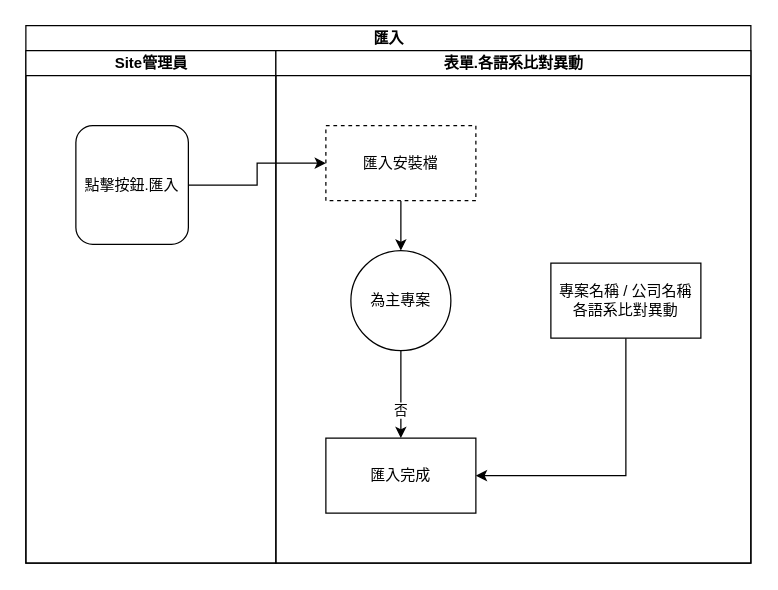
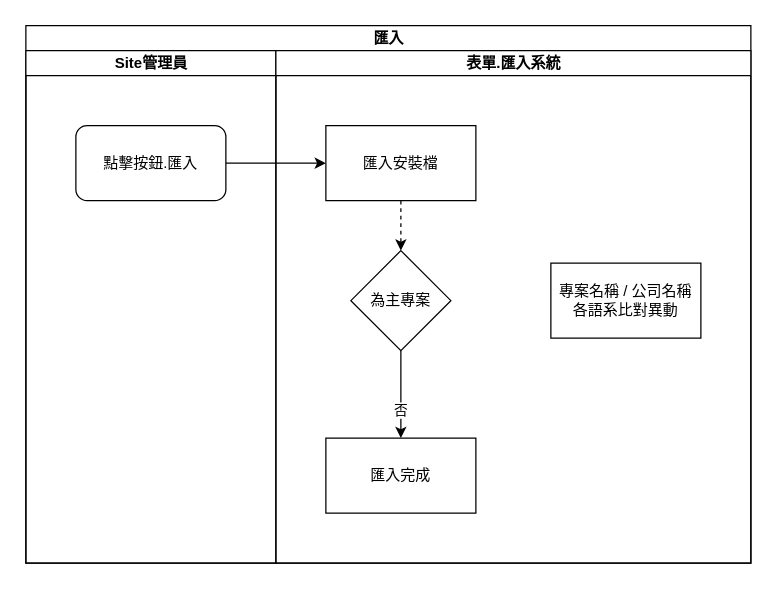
(514, 63) -> (514, 63)
(401, 163) -> (401, 163)
(132, 185) -> (151, 163)
(401, 220) -> (401, 220)
(401, 301) -> (401, 301)
(624, 476) -> none
